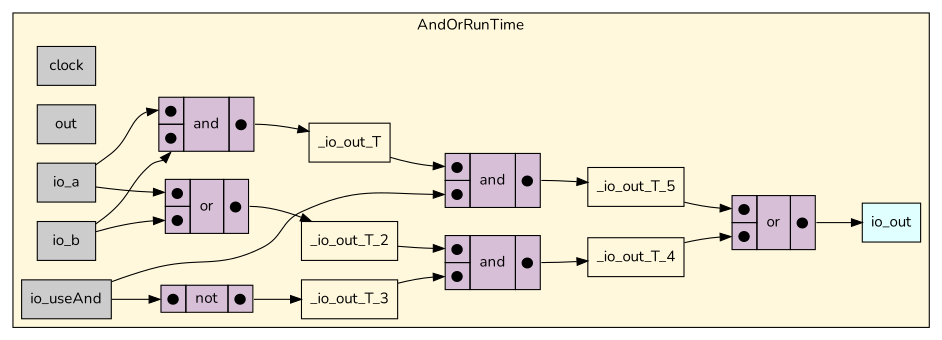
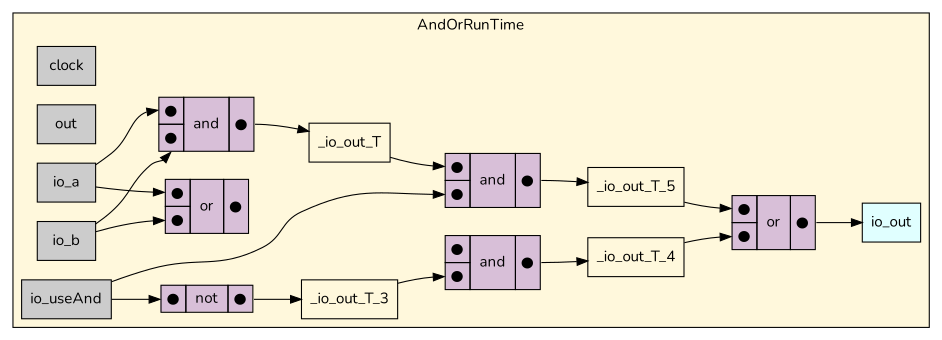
(350, 241) -> none
